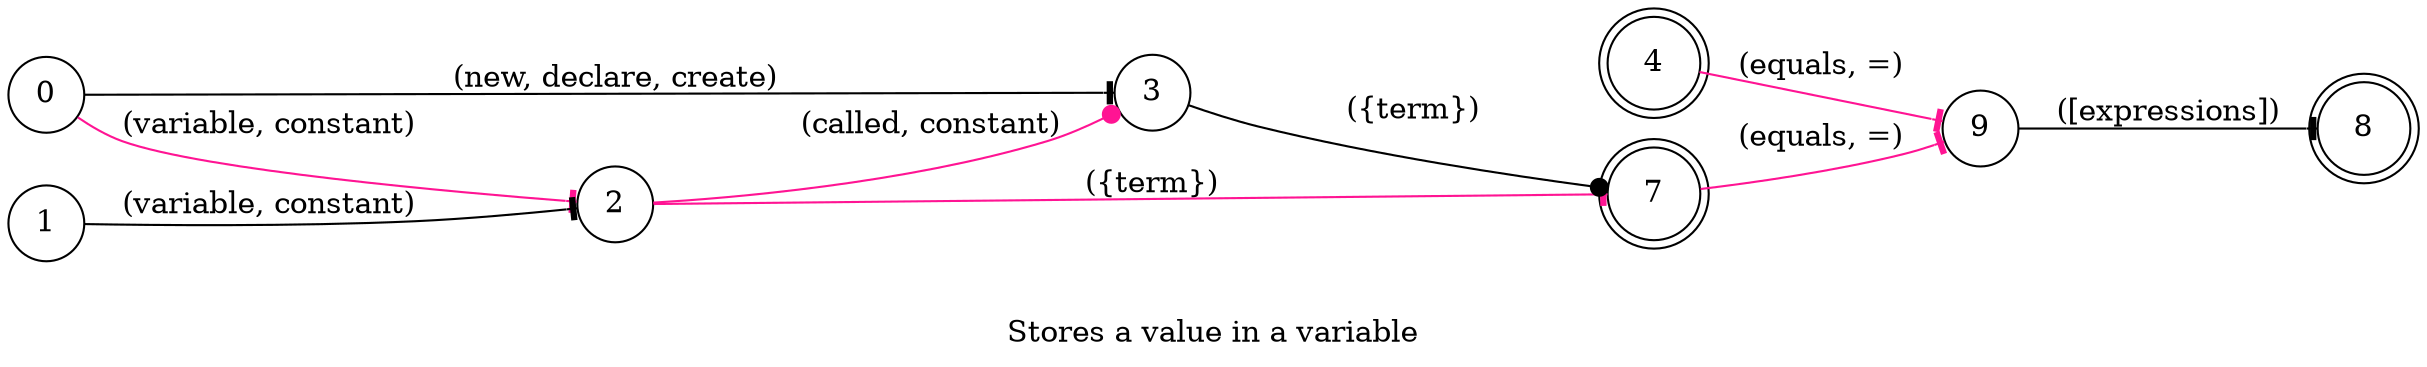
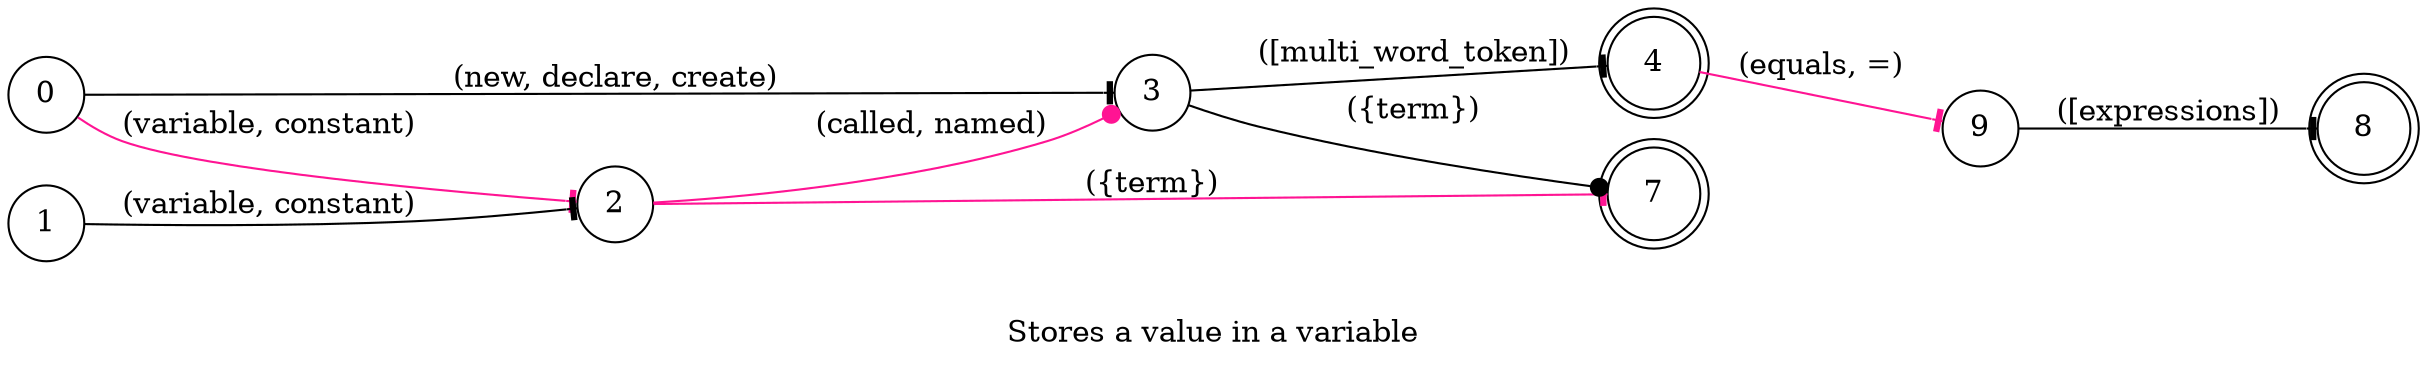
none -> (1393, 79)
(931, 125) -> (931, 125)
(1818, 172) -> none
